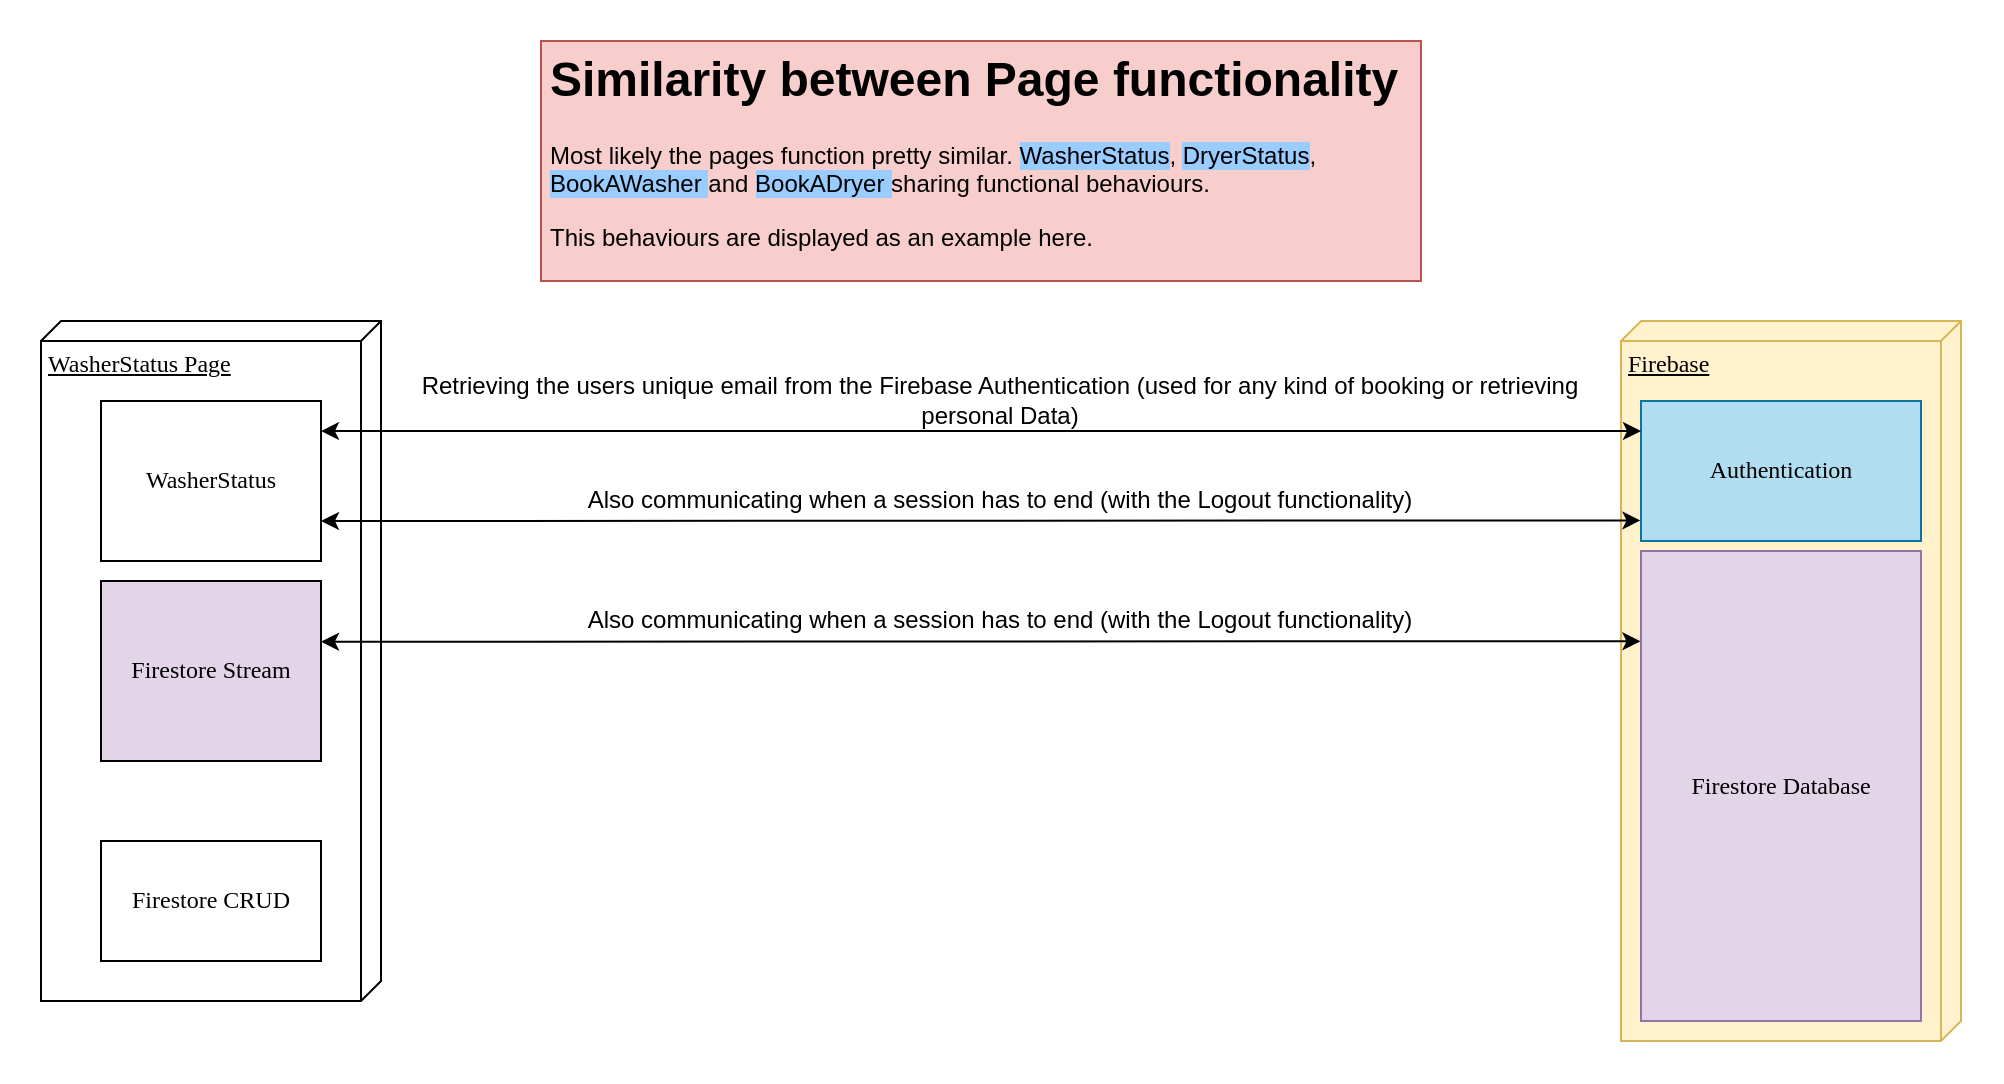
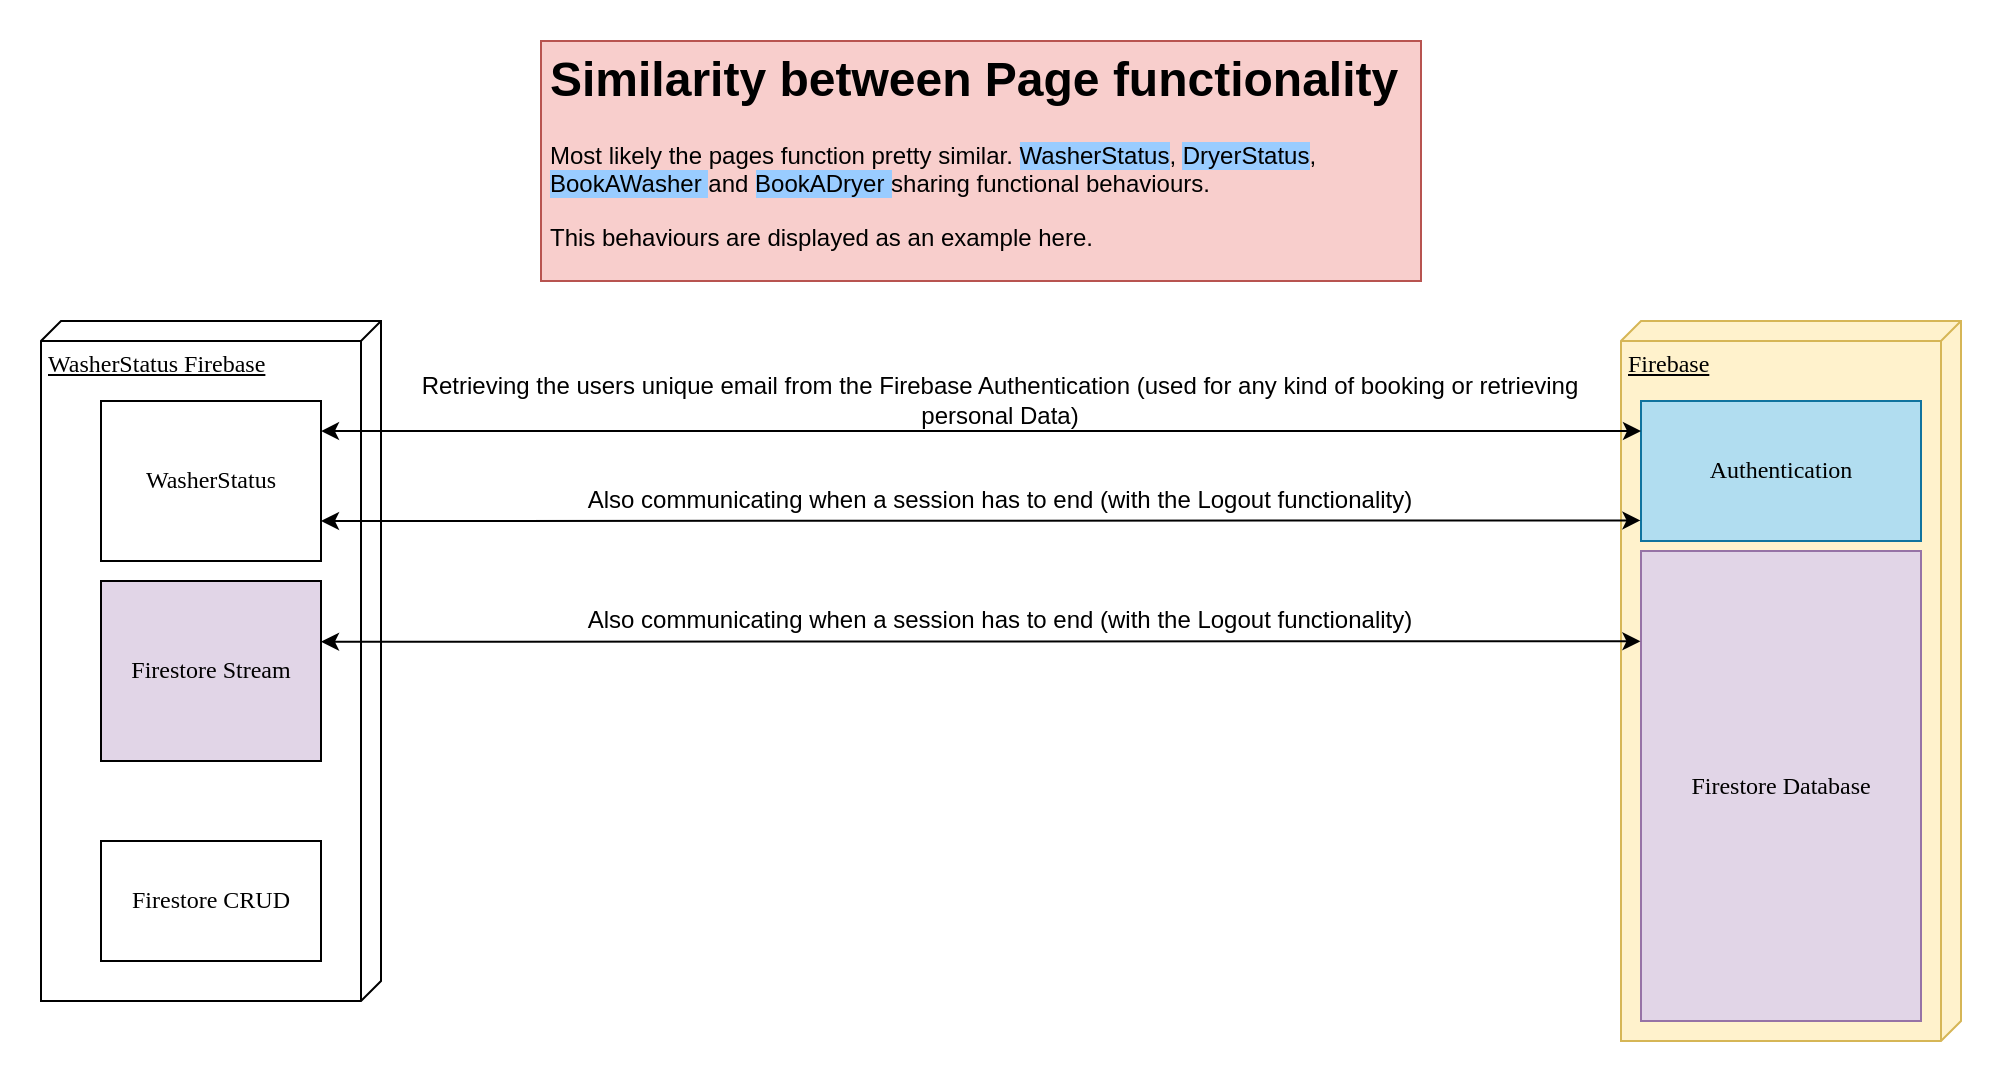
(160, 365) -> (184, 365)
